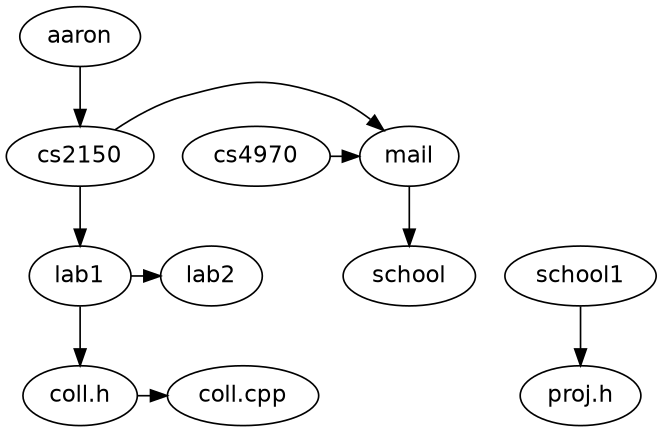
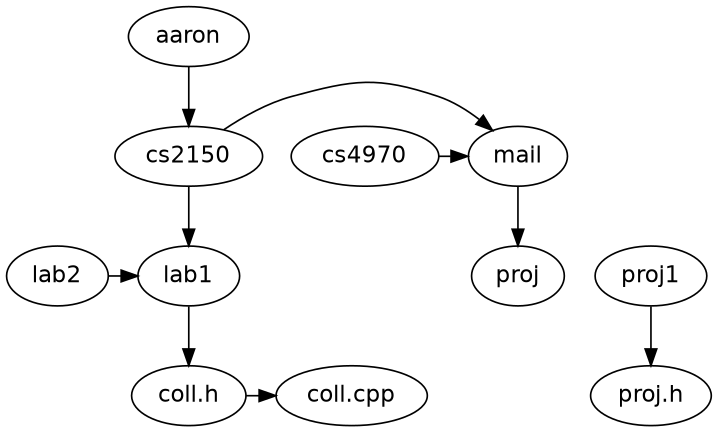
(137, 276) -> (115, 276)
(409, 276) -> (518, 276)
(581, 276) -> (651, 276)
